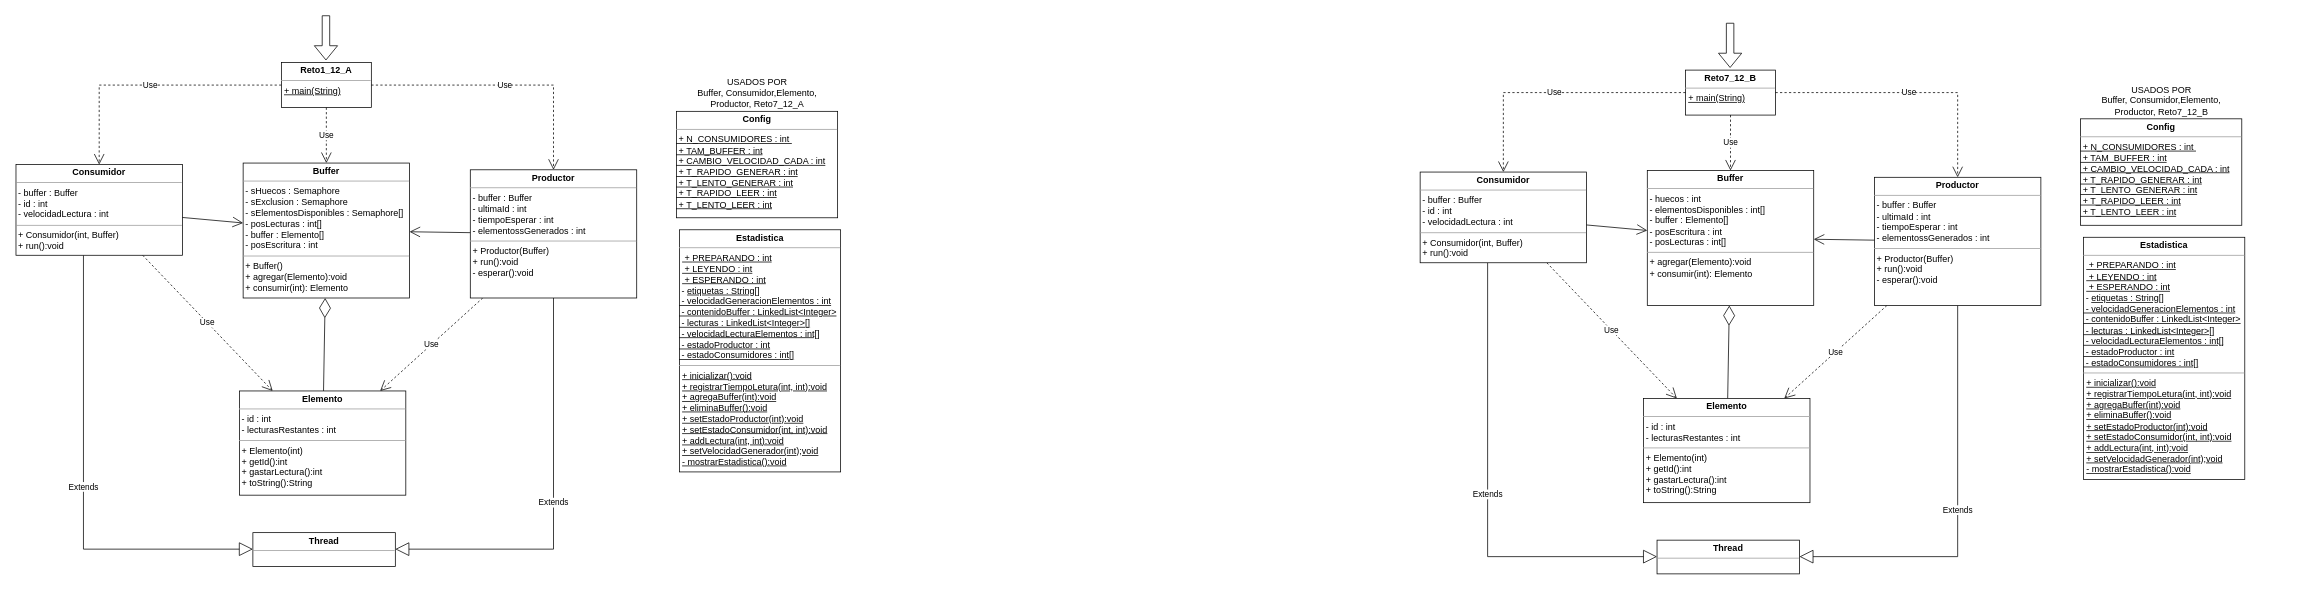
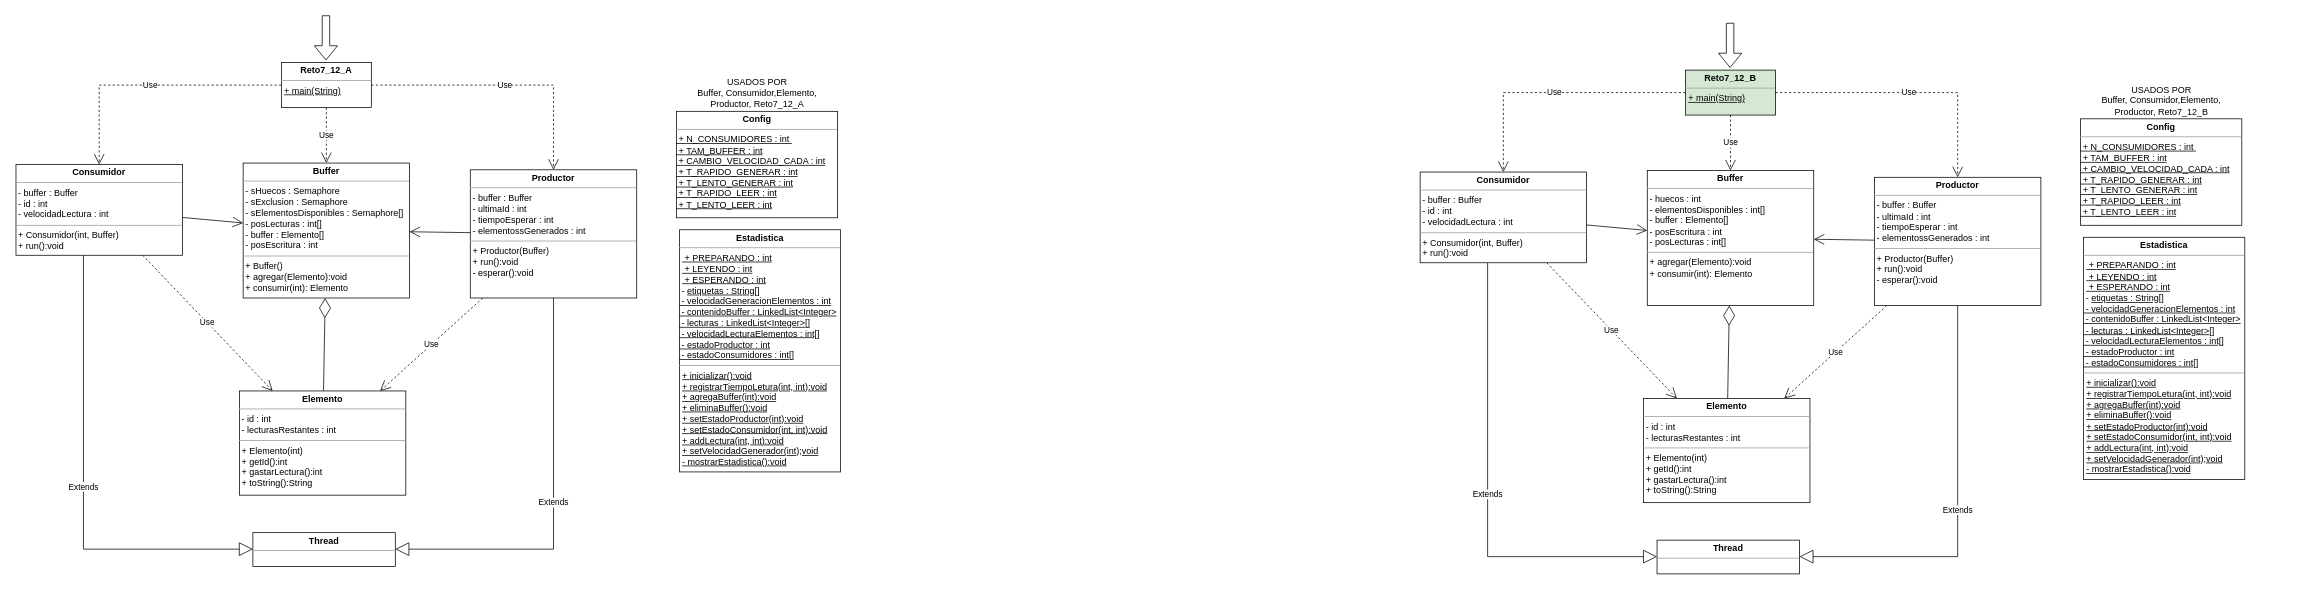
(313, 73) -> (313, 73)
(1731, 93) -> (1731, 93)
